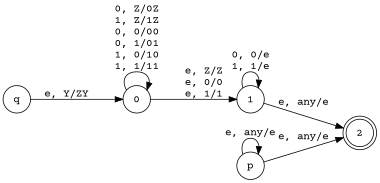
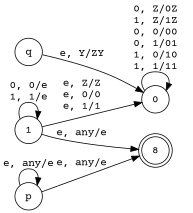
(190, 99) -> (88, 115)
(360, 133) -> (155, 150)
